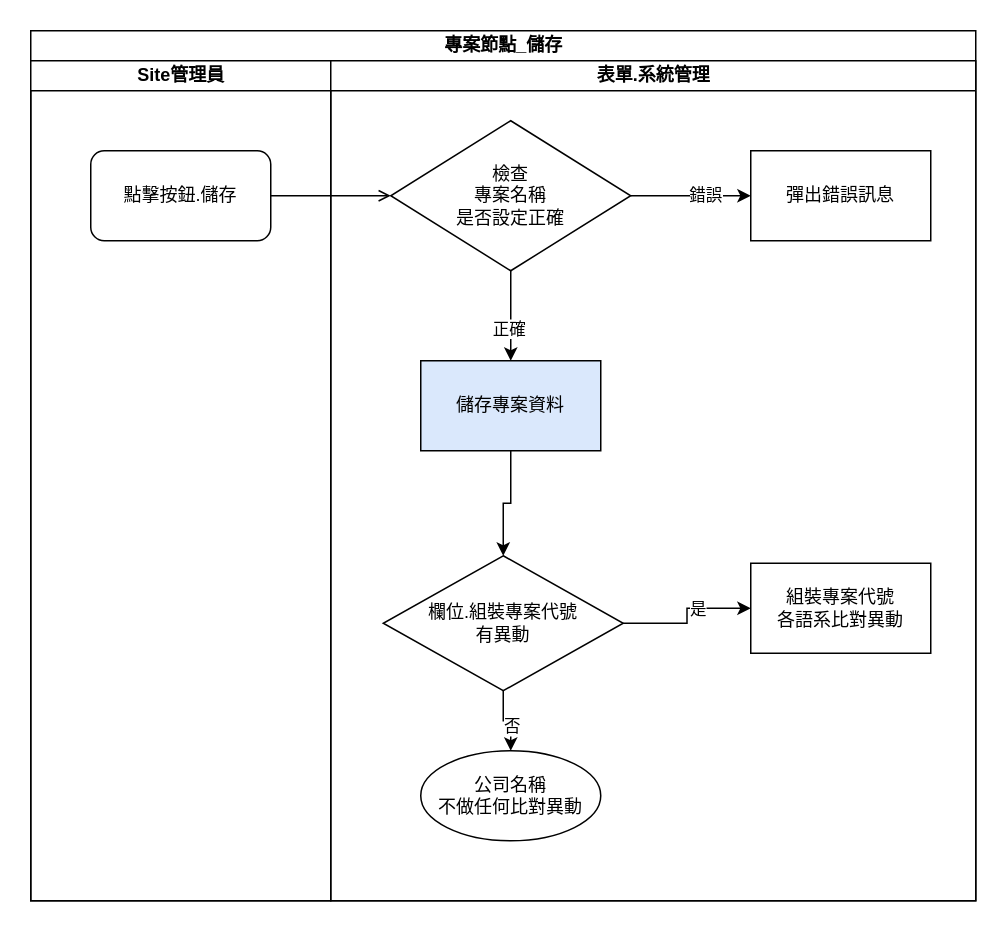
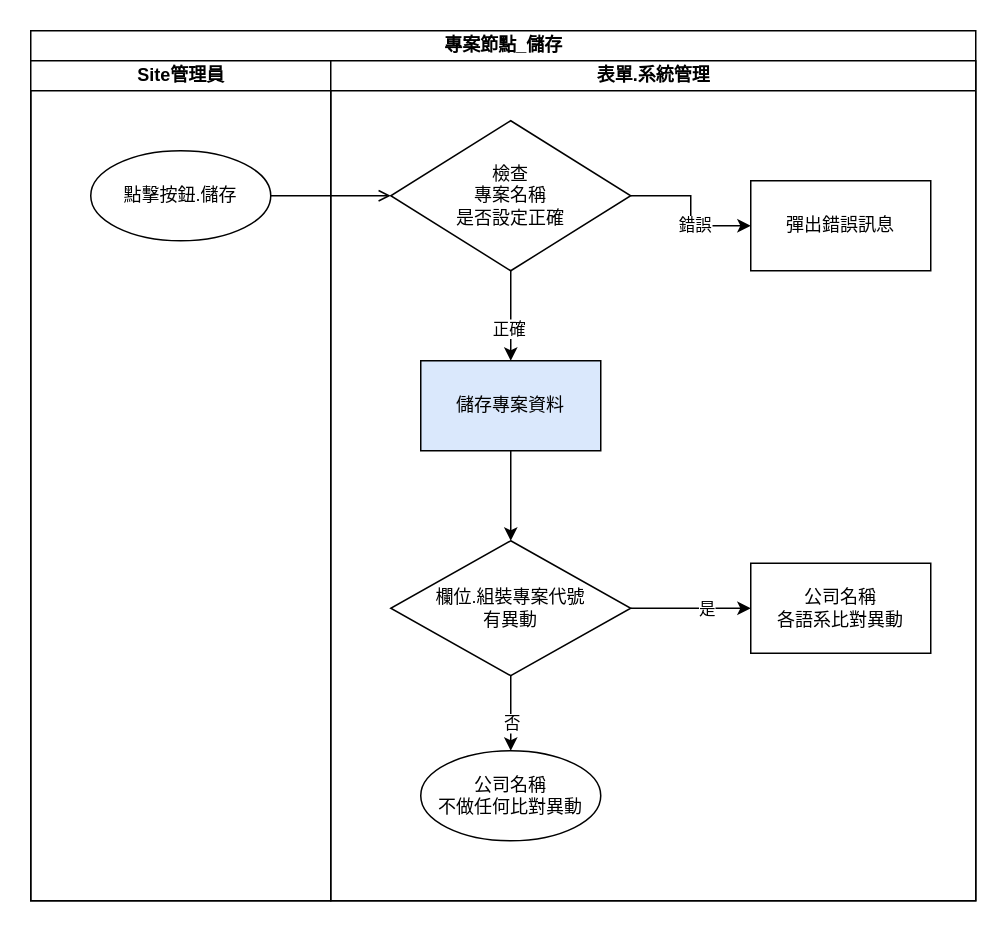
(181, 196) -> (181, 196)
(841, 196) -> (841, 226)
(841, 608) -> (841, 608)
(503, 623) -> (511, 608)
